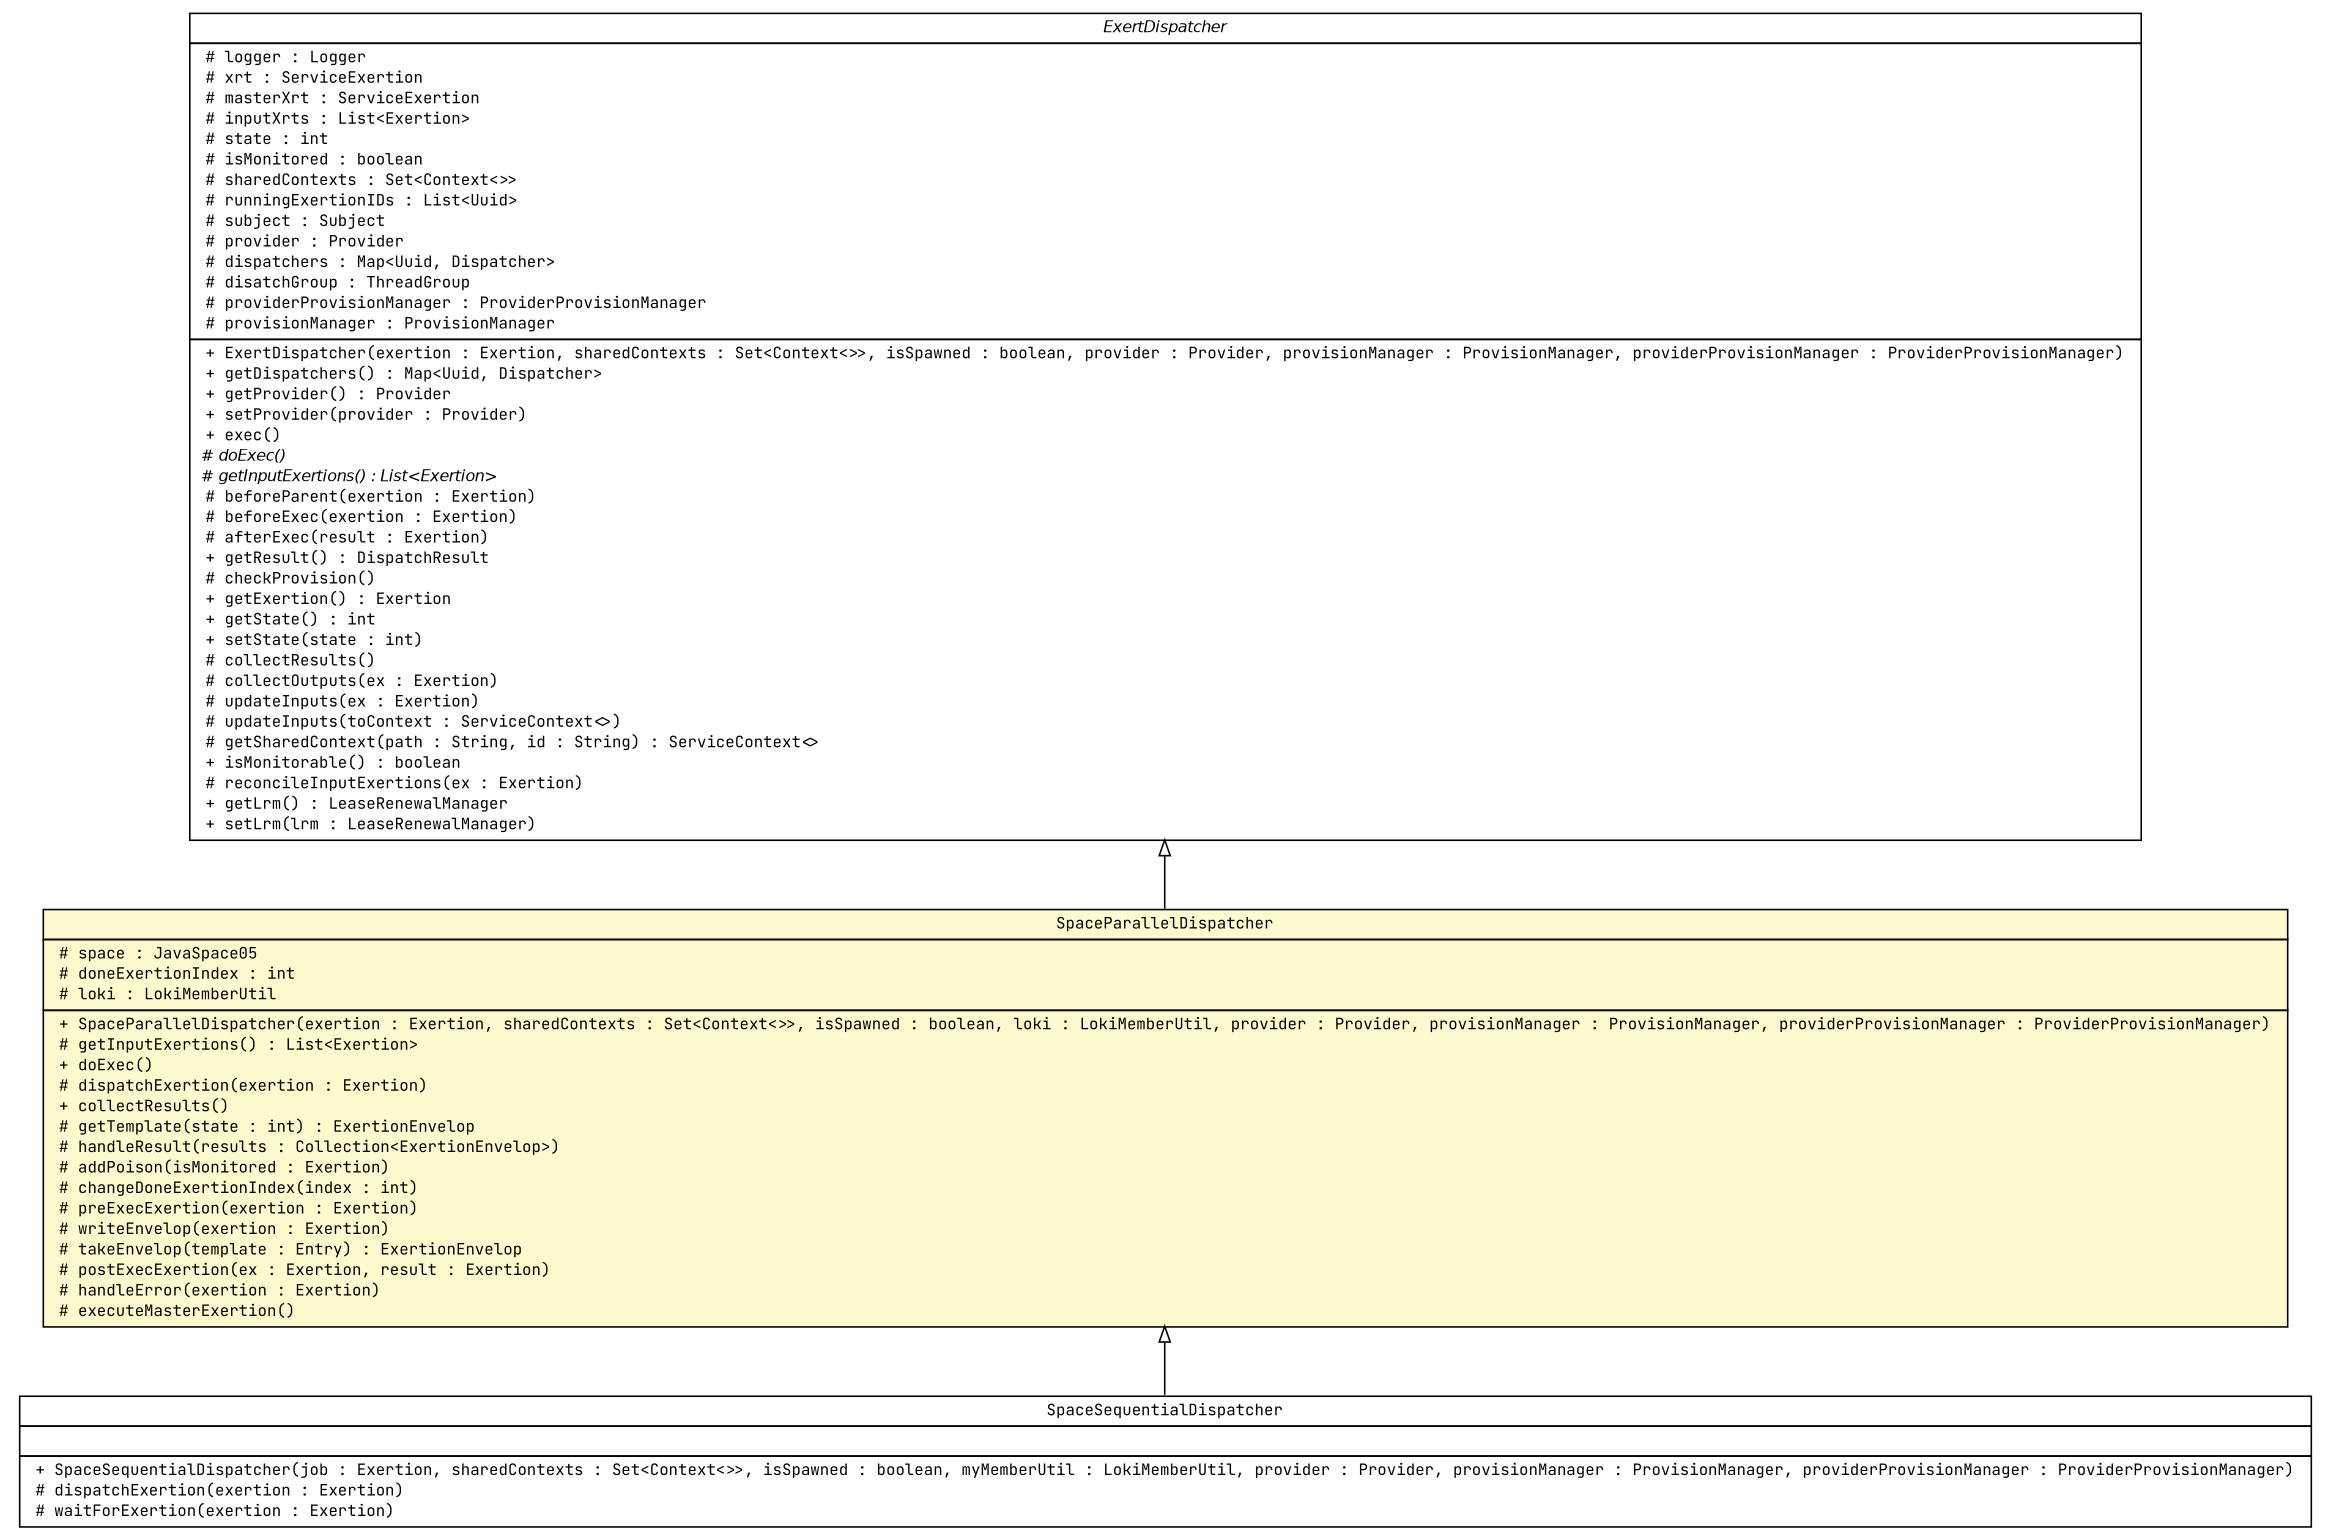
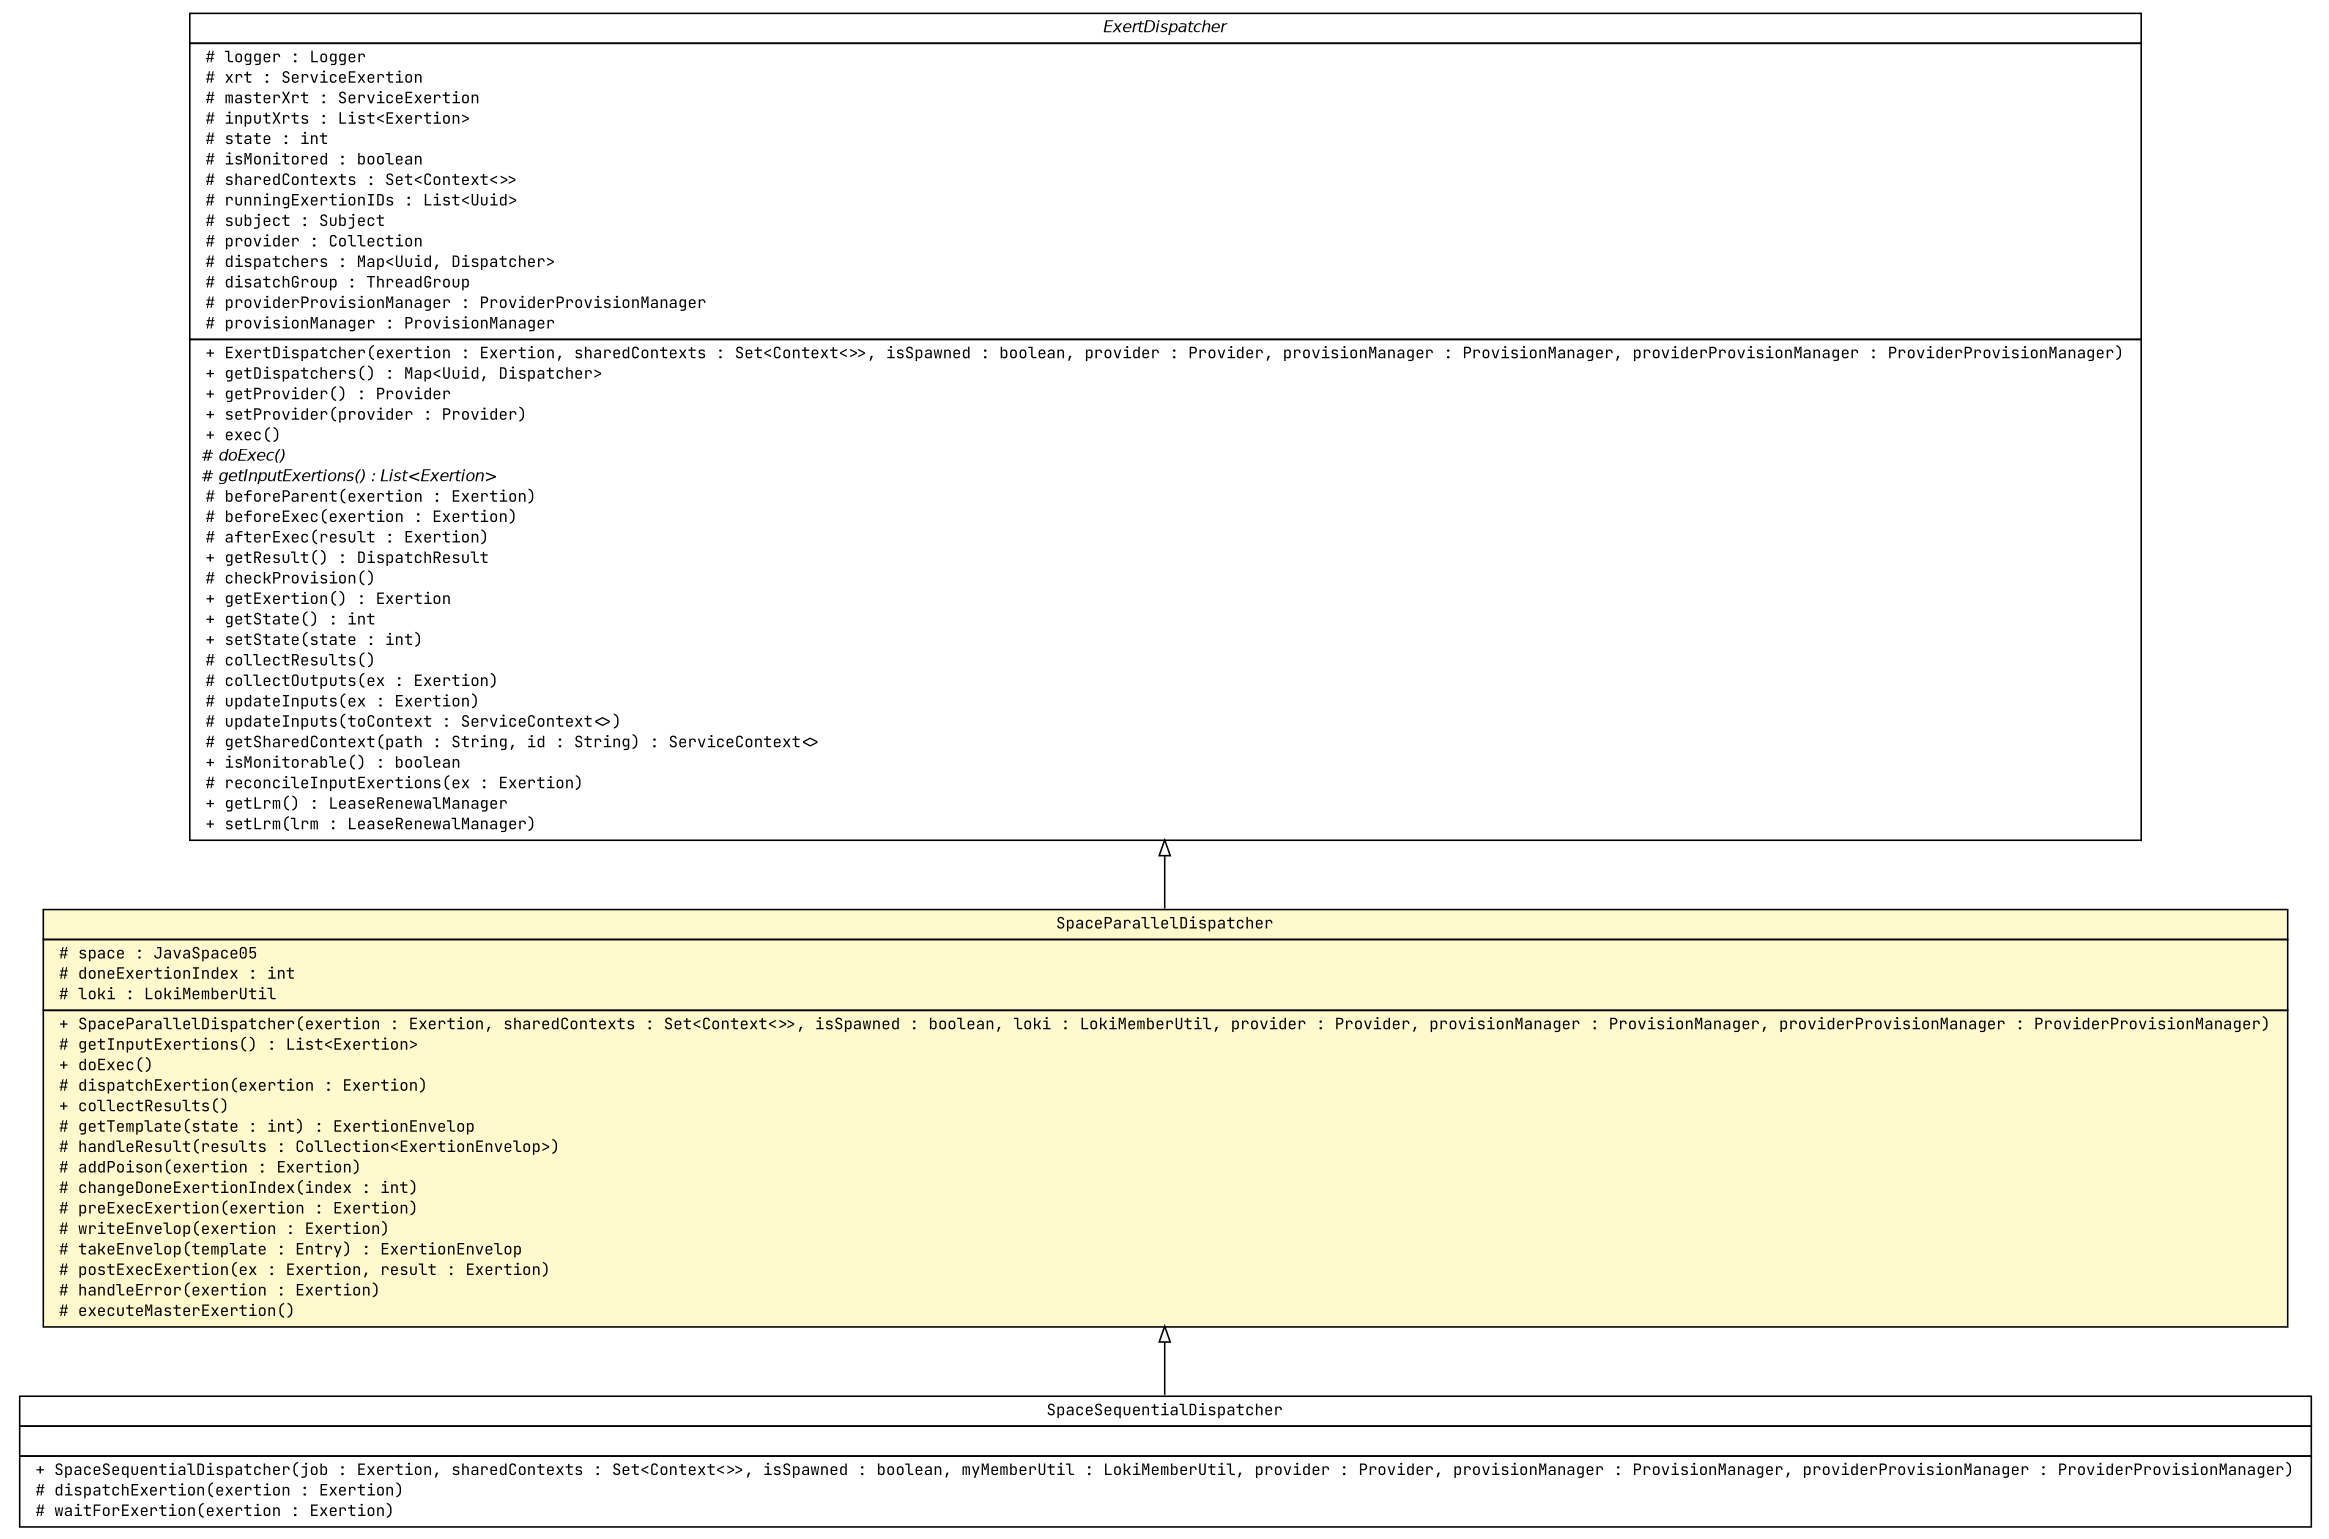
(306, 242) -> (315, 242)
(225, 1168) -> (211, 1168)
